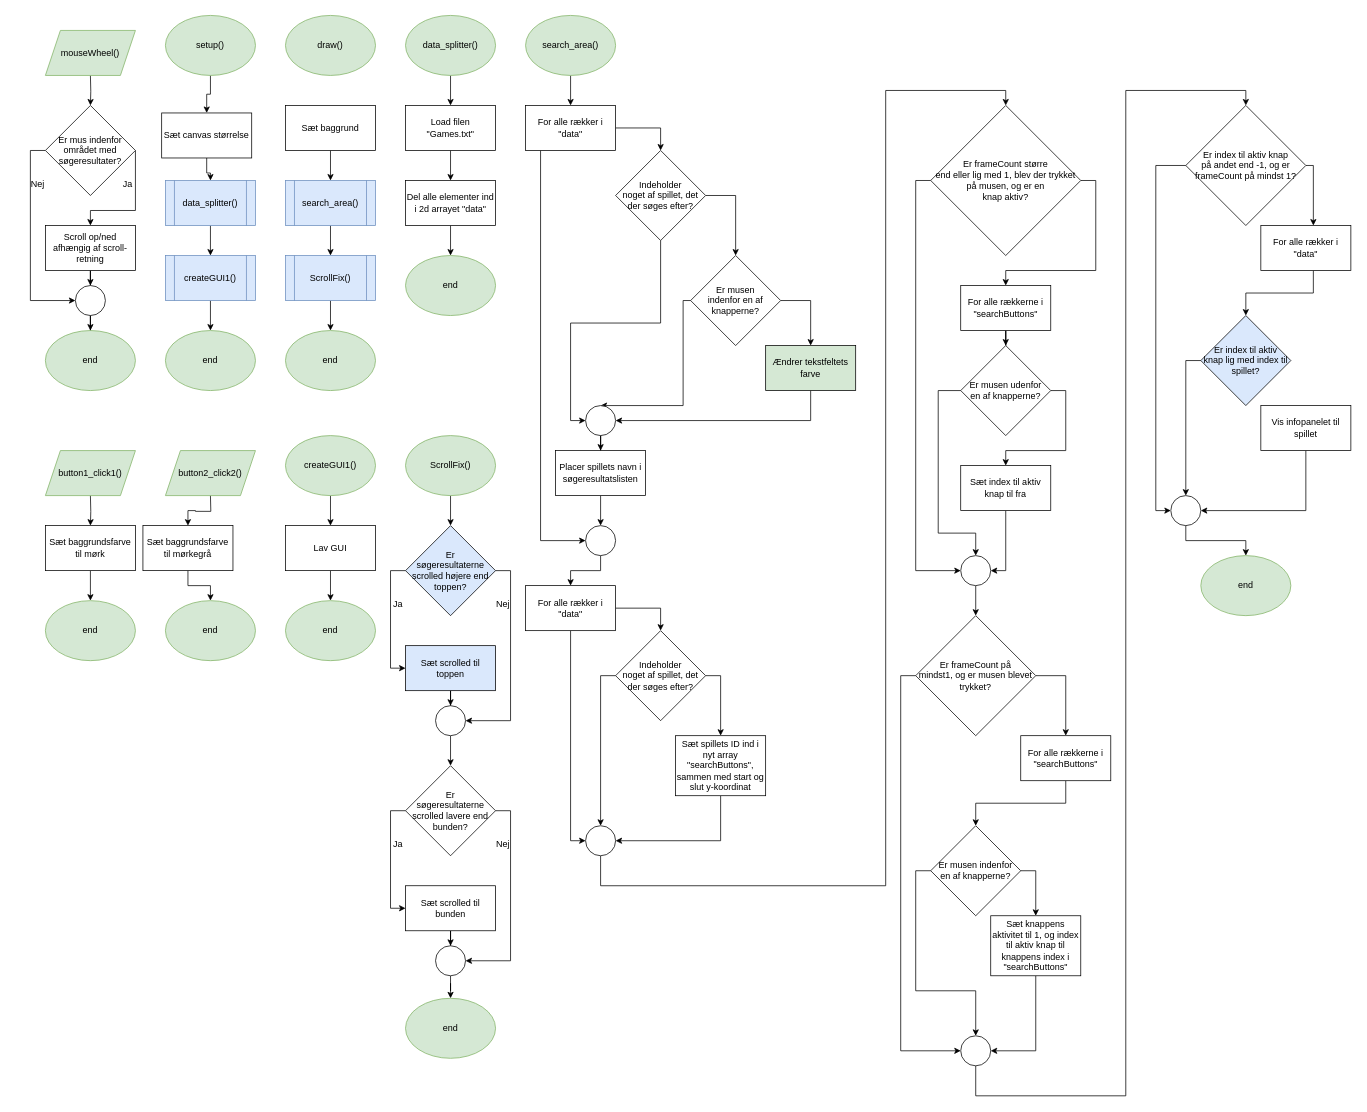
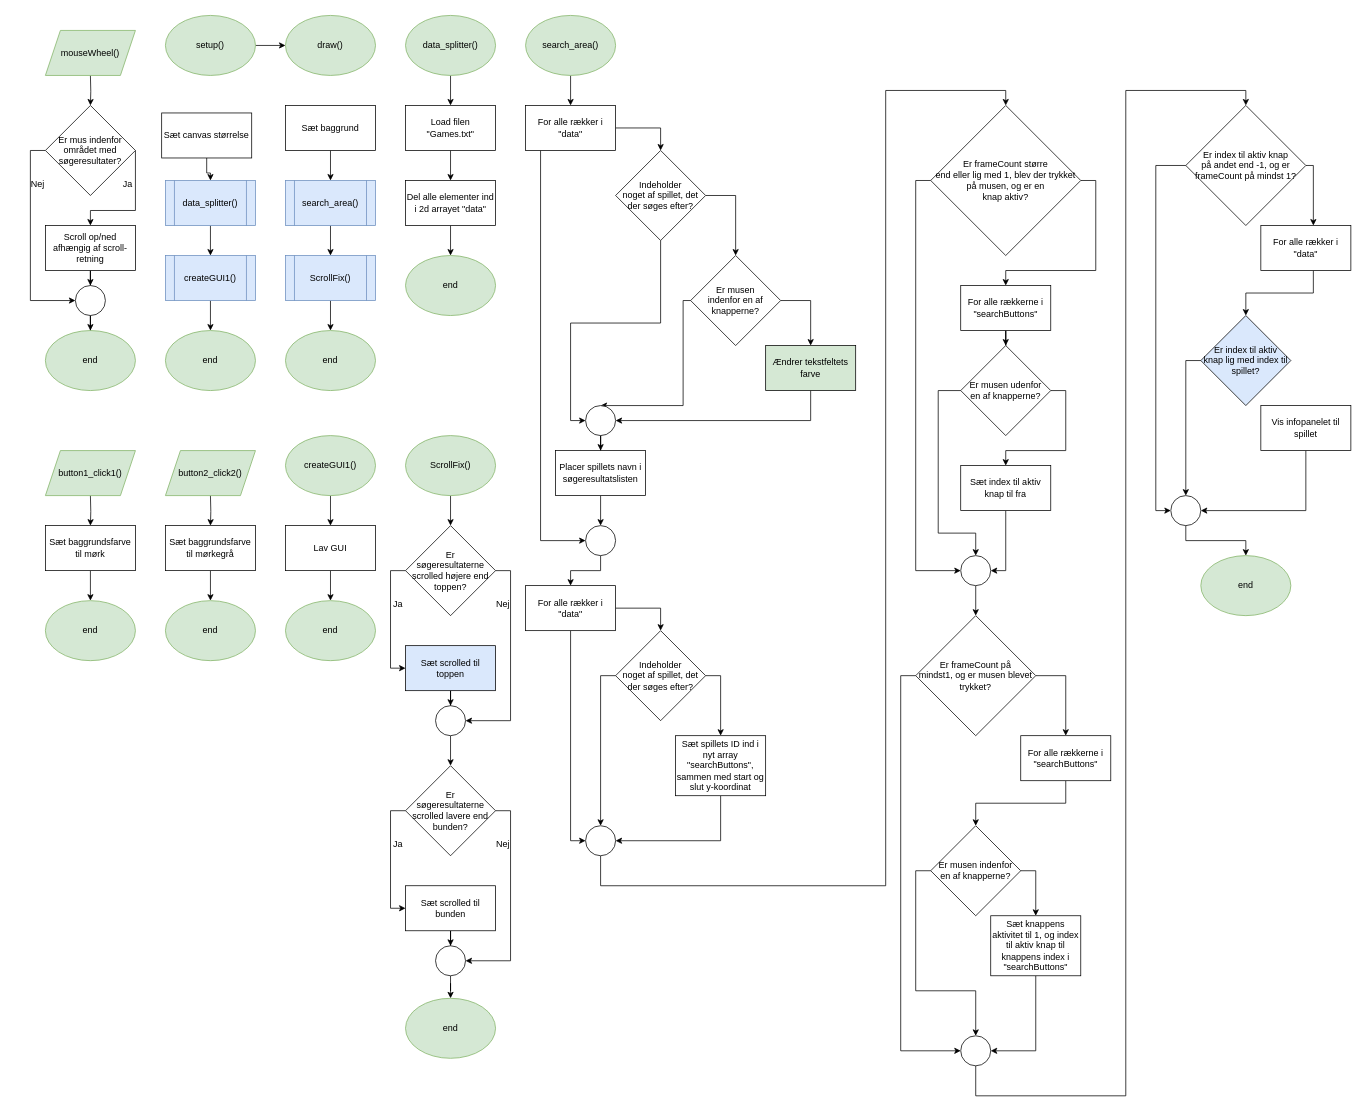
(210, 93) -> (267, 45)
(188, 548) -> (210, 548)
(450, 570) -> (450, 570)
